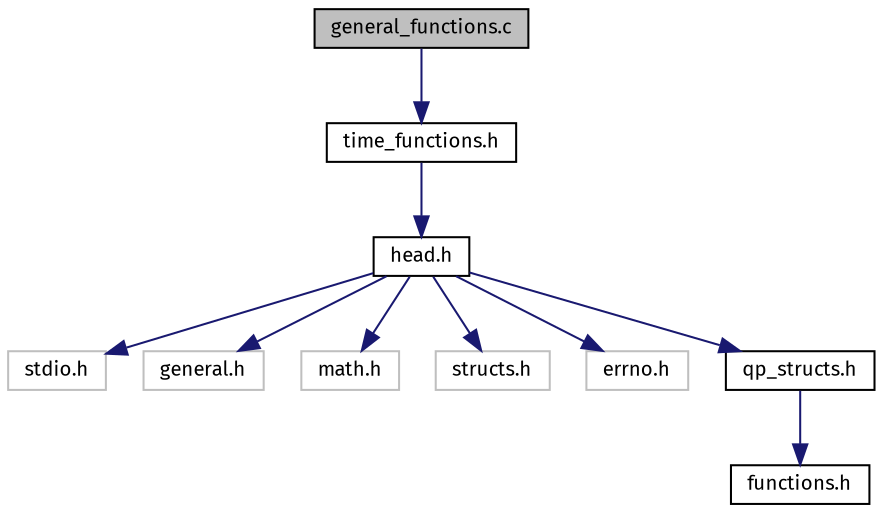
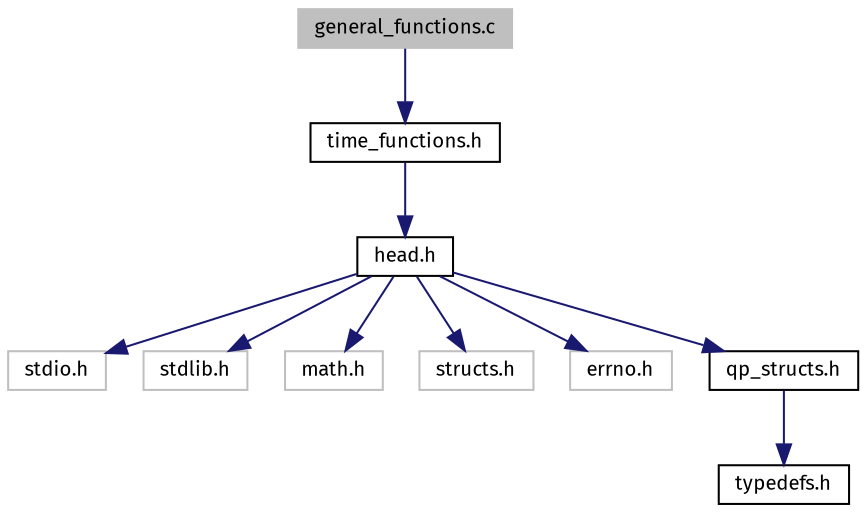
(421, 29) -> (405, 29)
(204, 371) -> (195, 371)
(800, 485) -> (784, 485)
